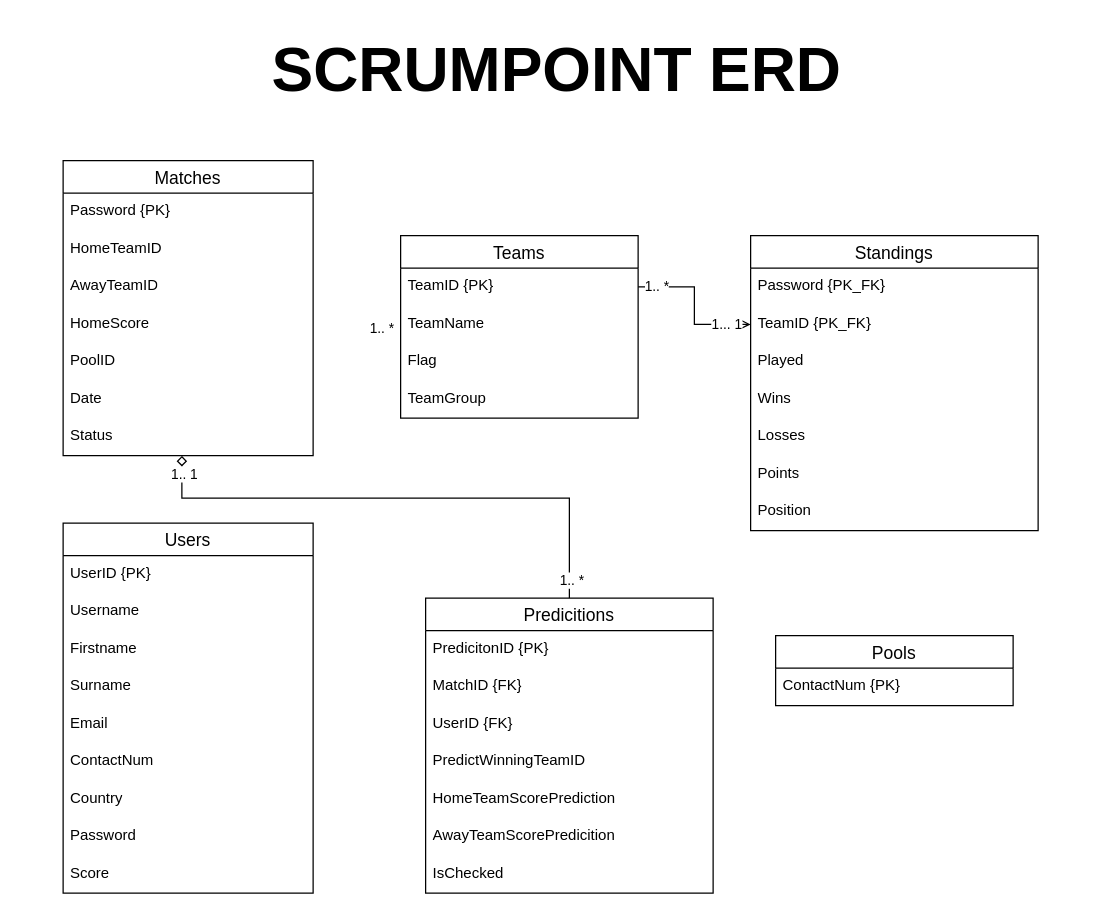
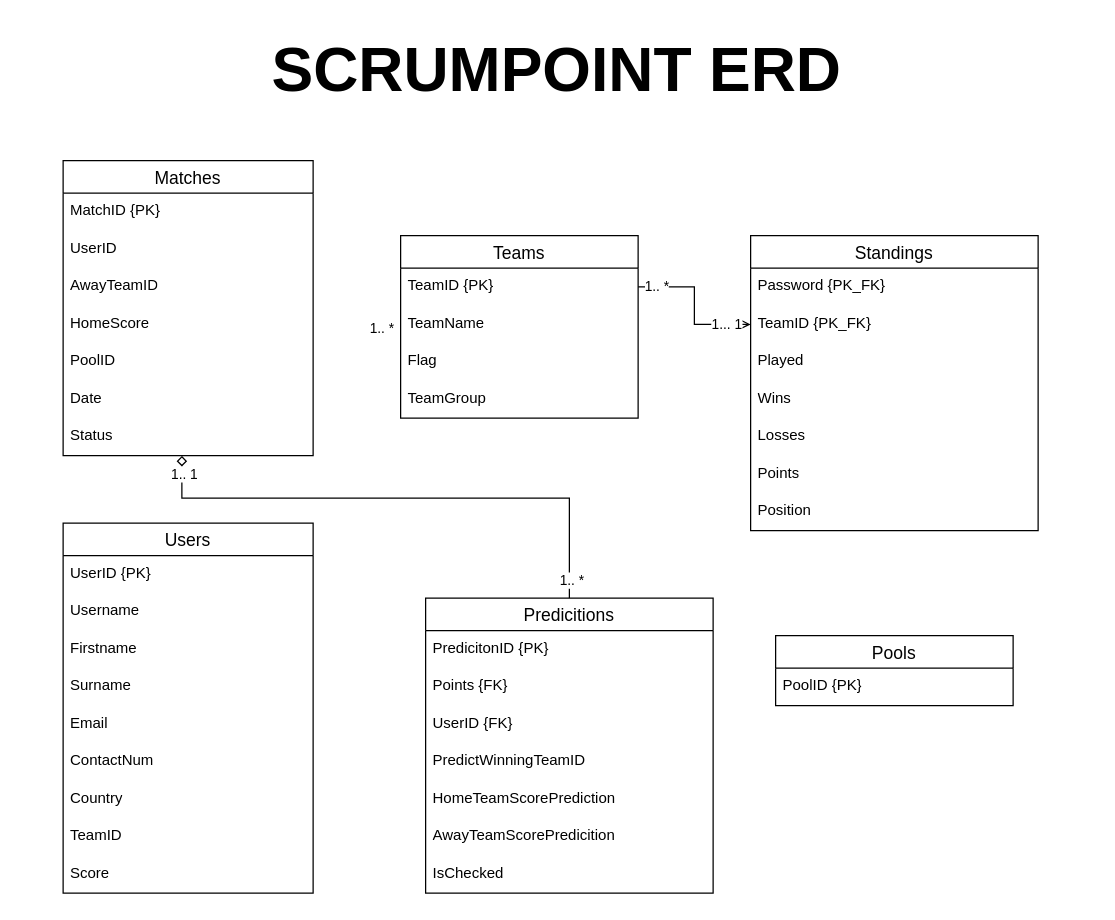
(123, 211) -> (119, 211)
(113, 248) -> (96, 248)
(482, 686) -> (475, 686)
(844, 686) -> (825, 686)
(104, 836) -> (96, 836)
